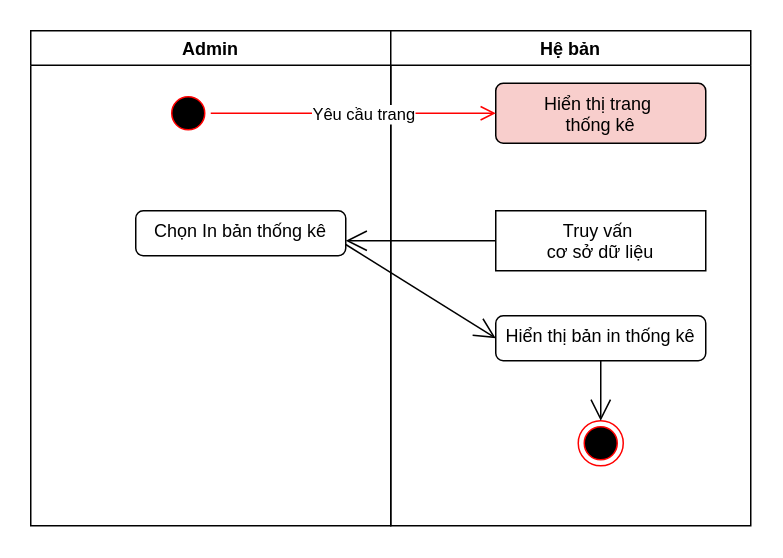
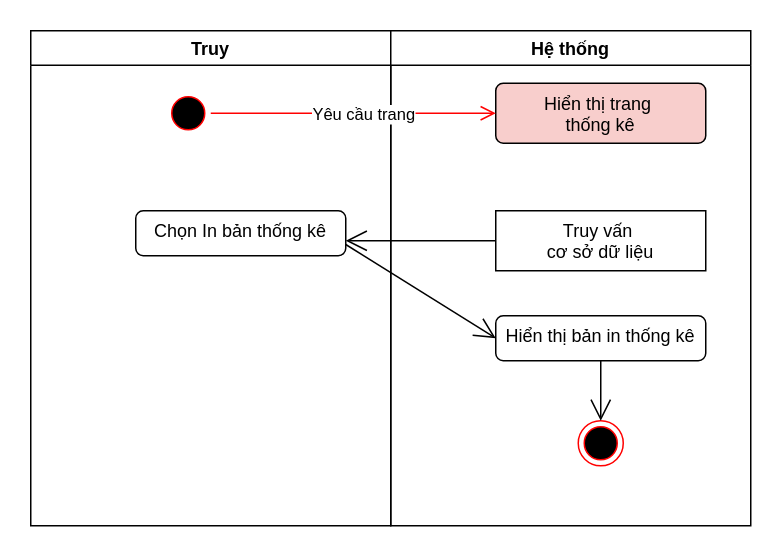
(210, 49) -> (210, 49)
(570, 49) -> (570, 49)
